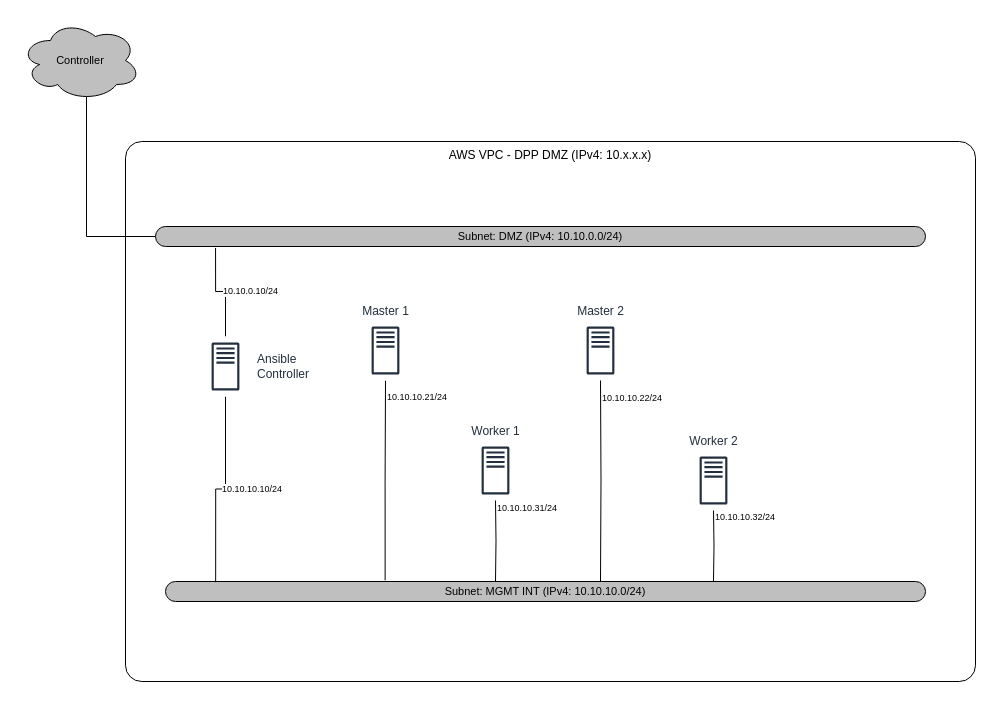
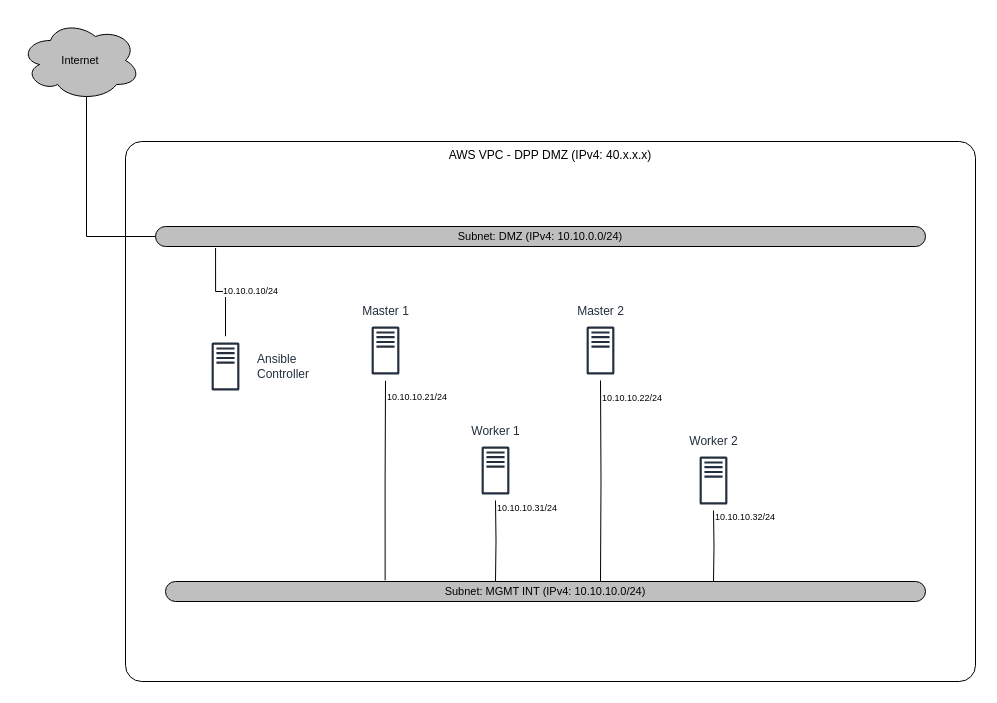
(81, 61) -> (81, 61)
(551, 156) -> (551, 156)
(220, 489) -> none
